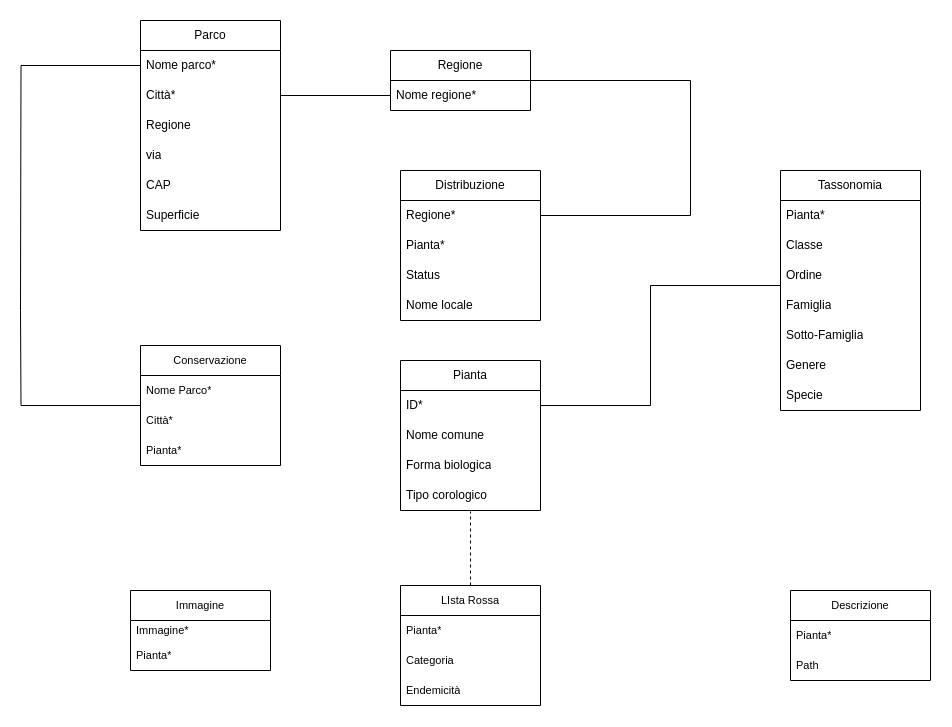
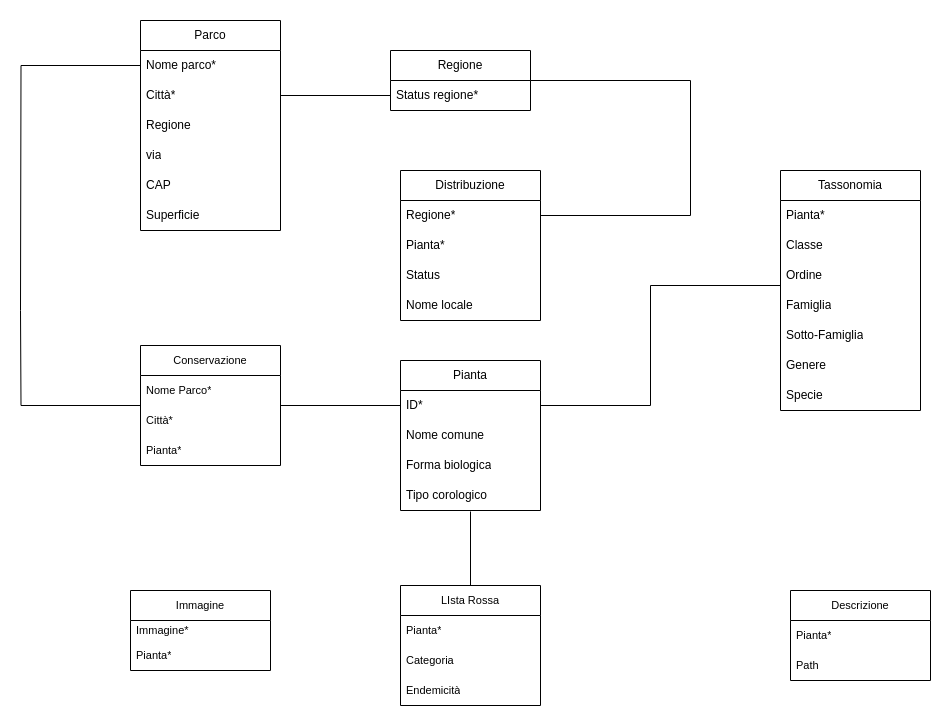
(437, 96) -> (444, 96)
none -> (340, 406)
(471, 548) -> (471, 548)
